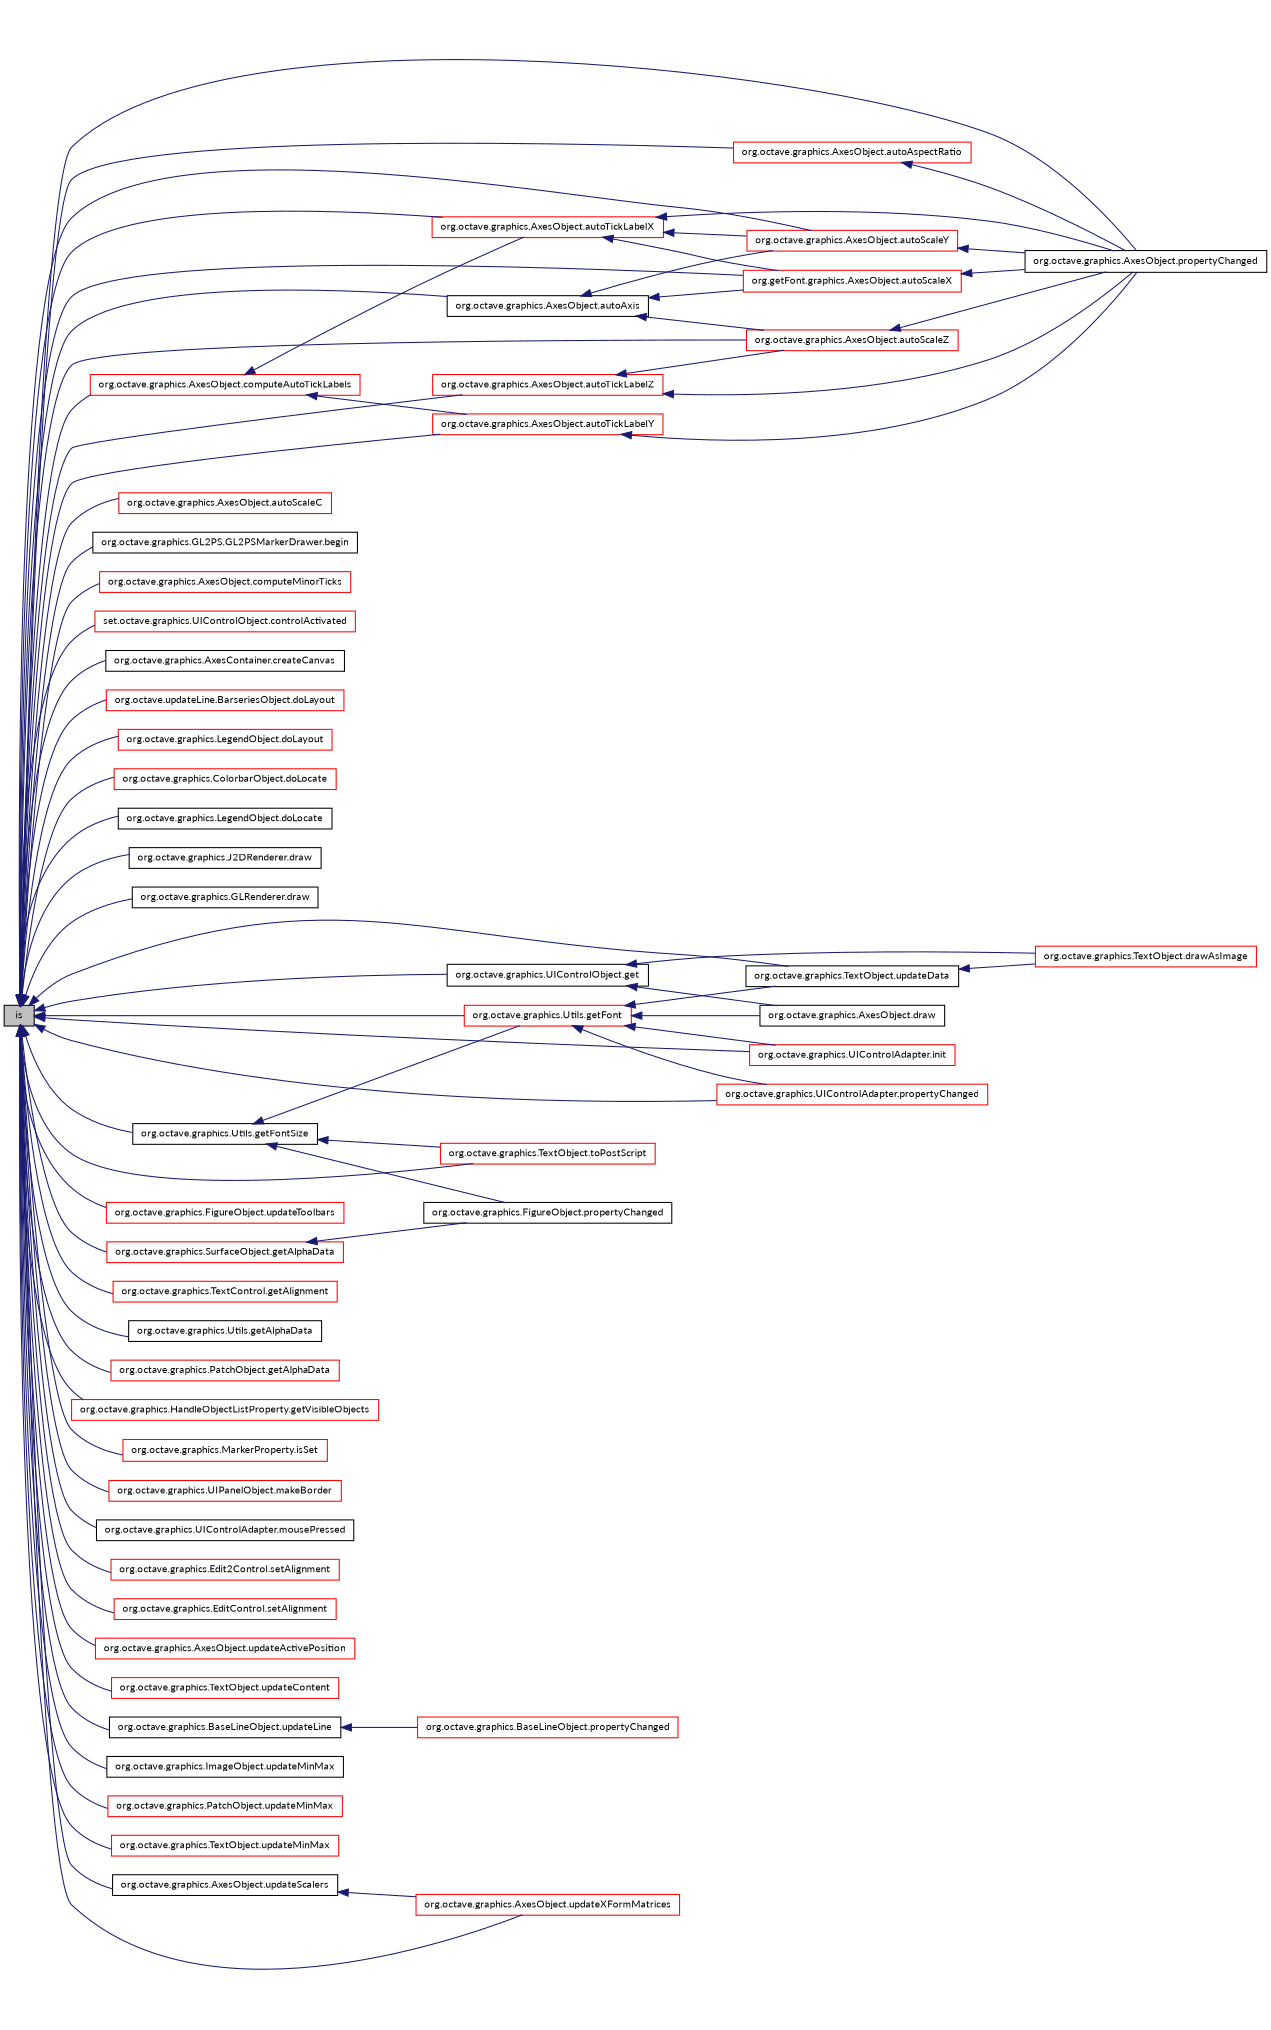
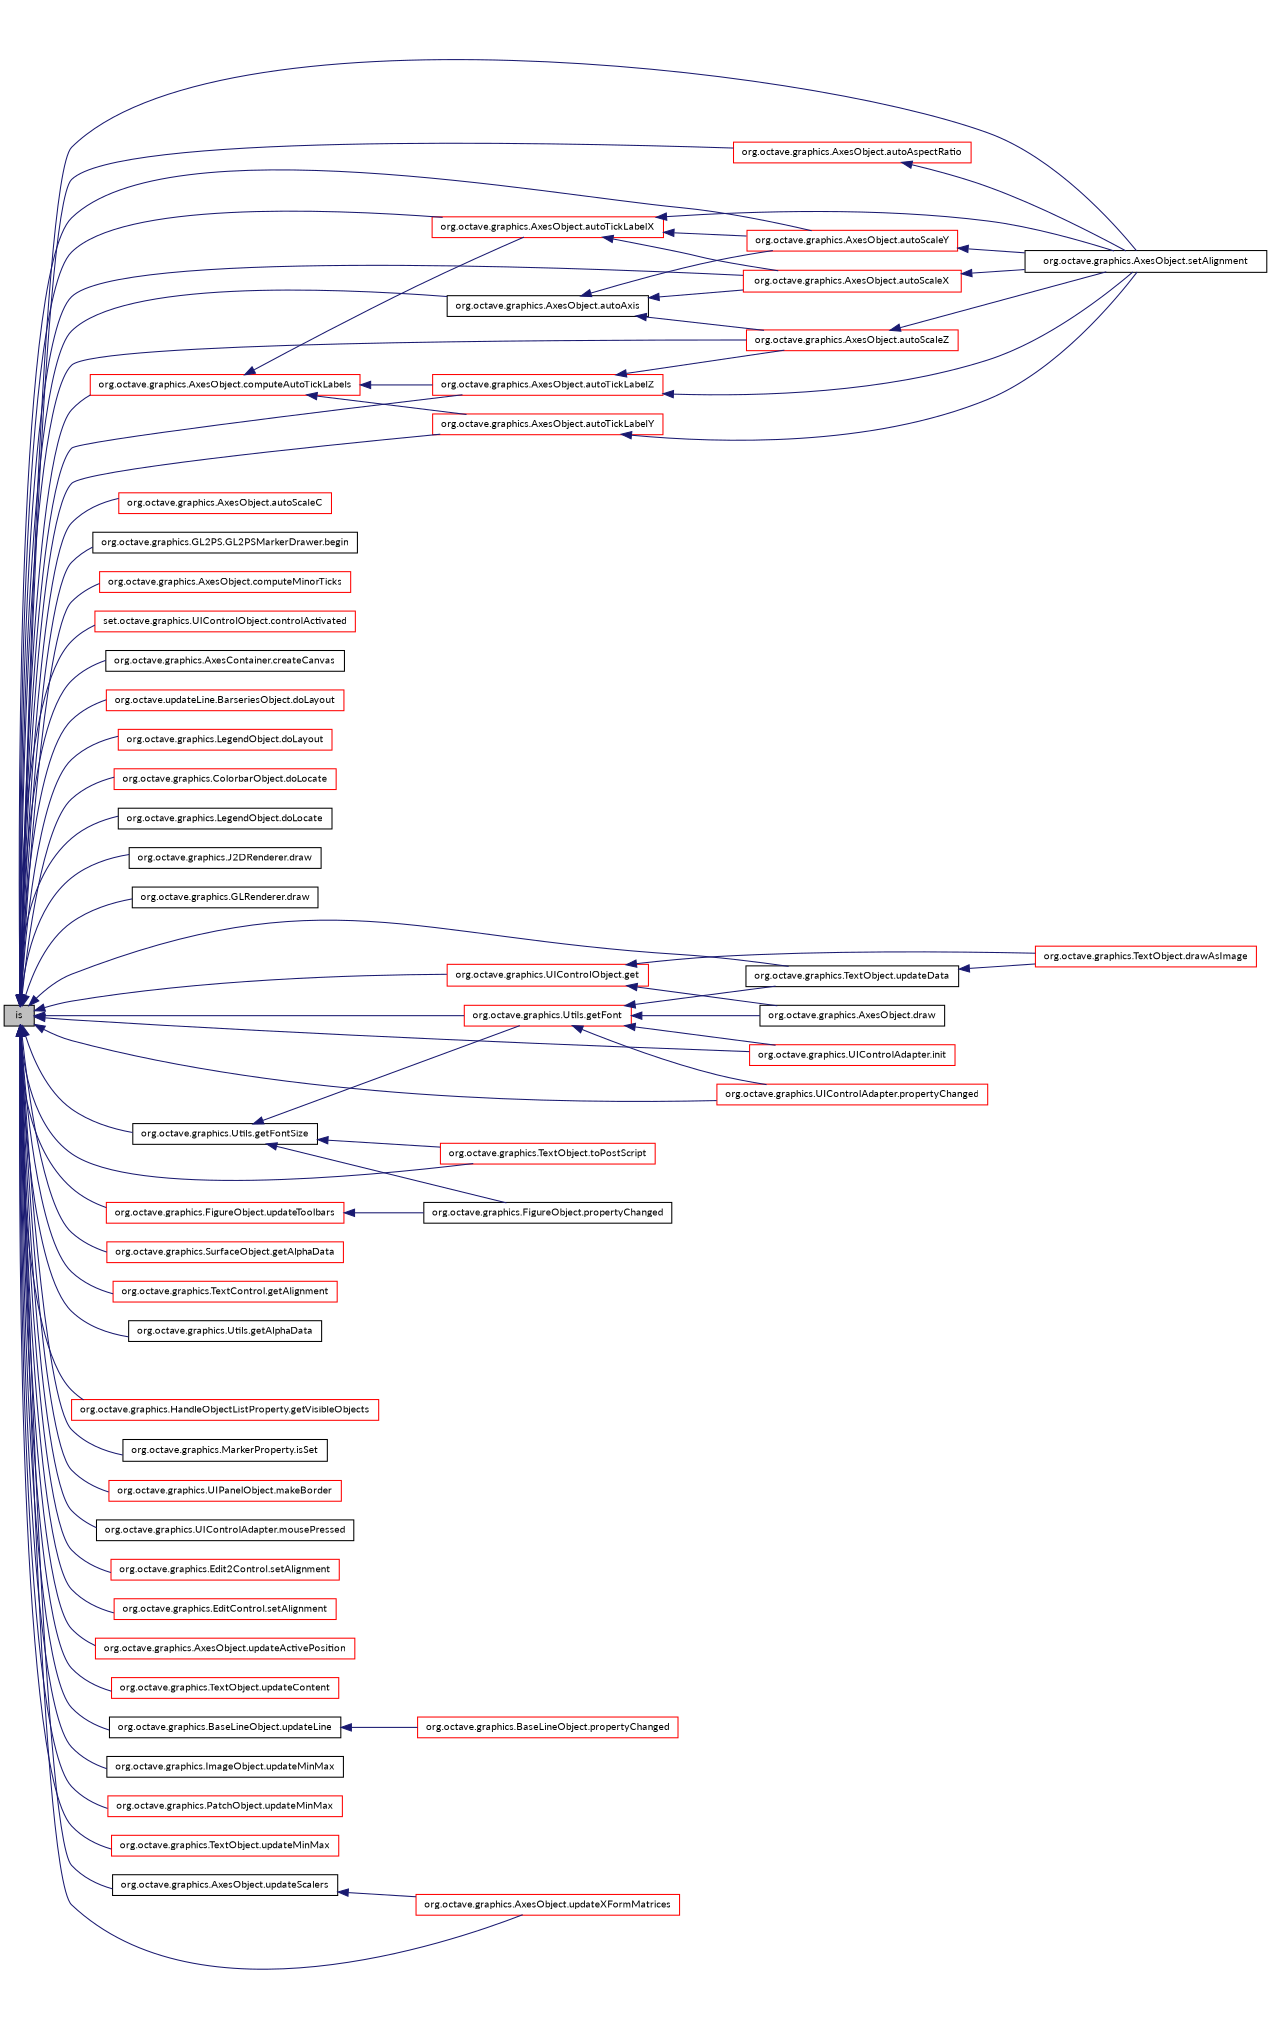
(1146, 261) -> (1146, 261)
(852, 281) -> (852, 281)
none -> (402, 385)
(548, 975) -> (548, 975)
(392, 1232) -> (389, 1213)
(225, 1370) -> none
(225, 1450) -> (225, 1450)
